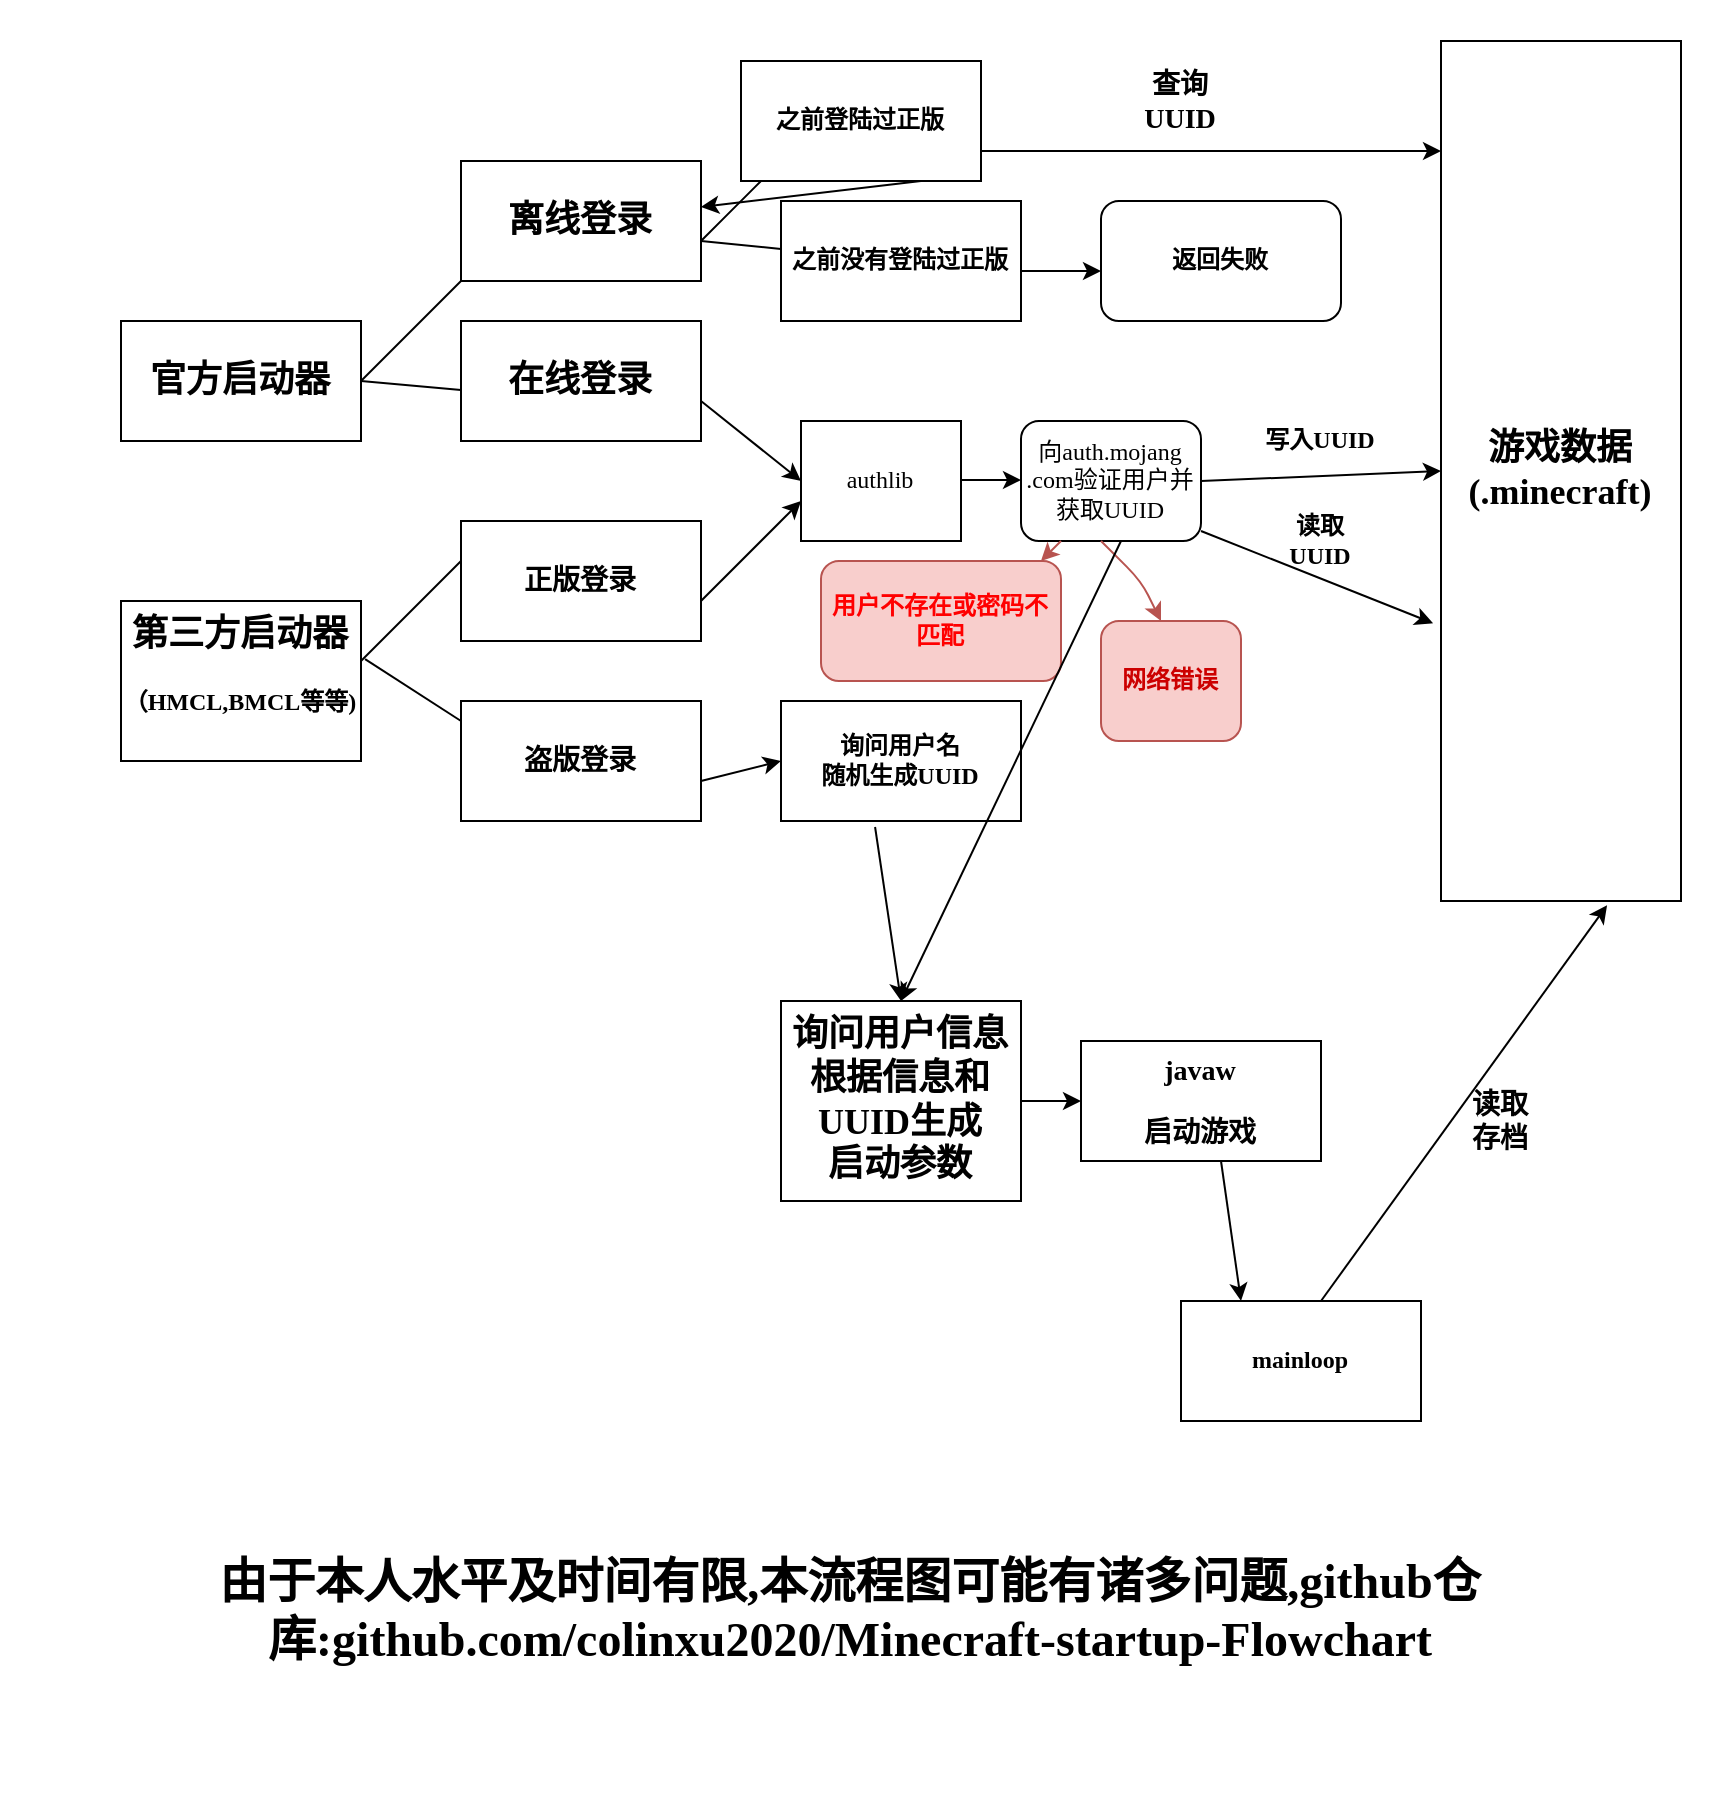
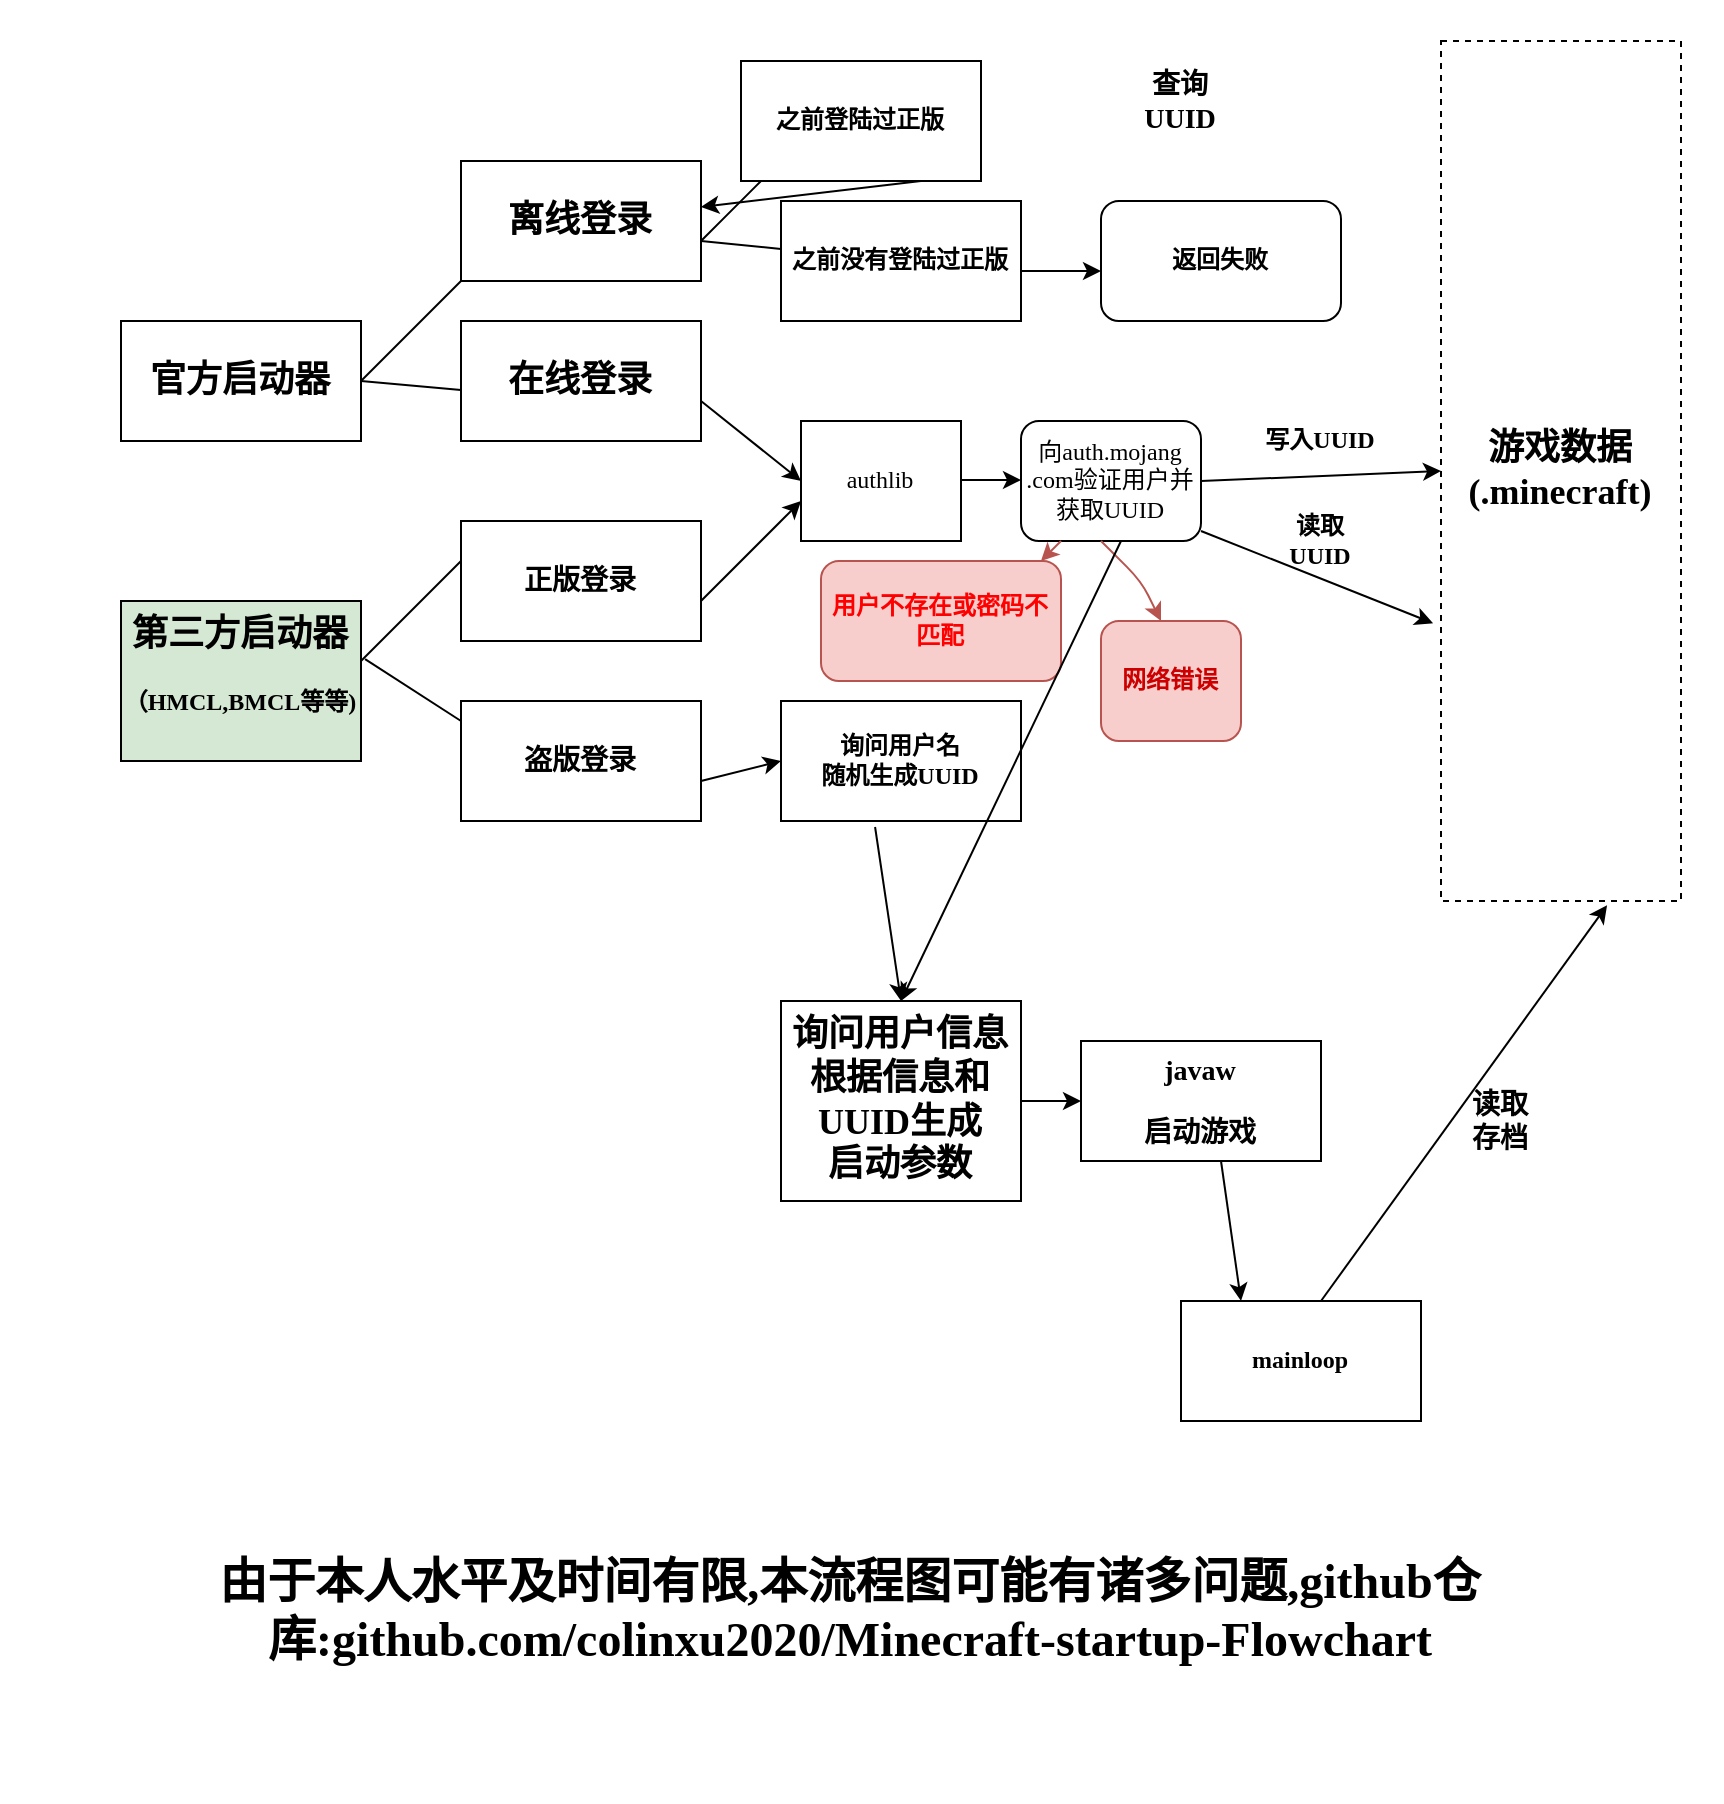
(1204, 151) -> none
(1561, 471) -> (1561, 471)
(241, 681) -> (241, 681)
